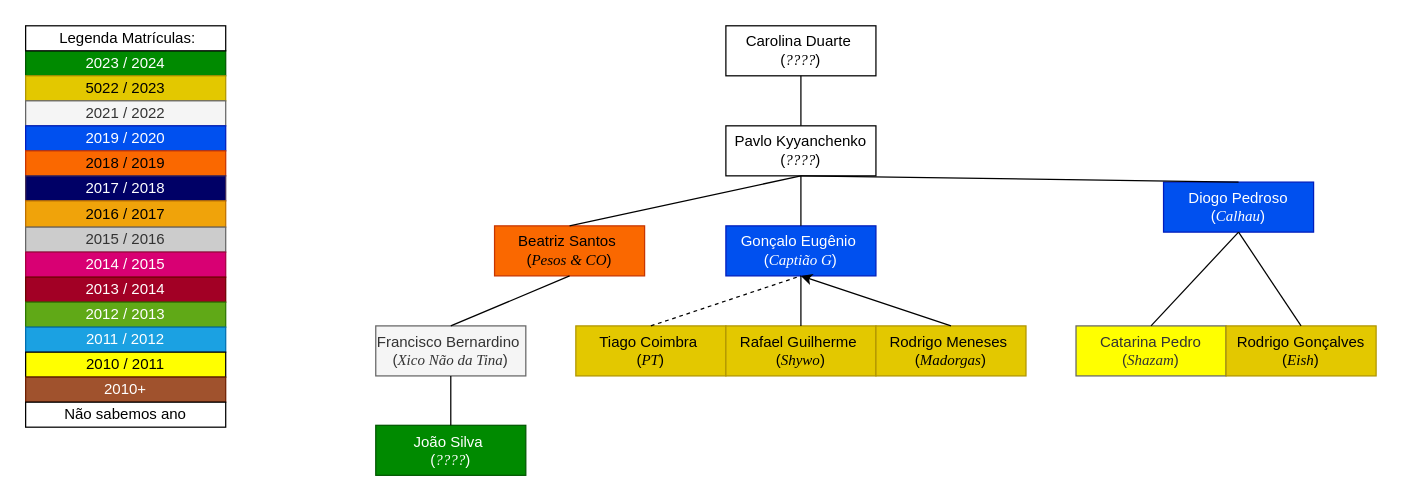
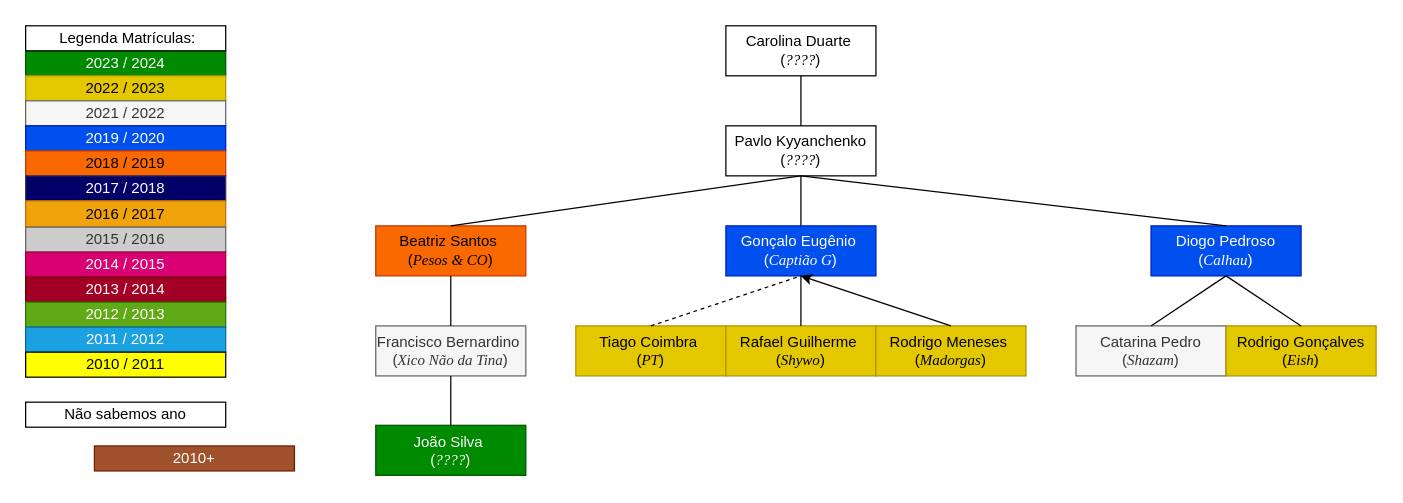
(126, 88) -> (126, 88)
(1238, 207) -> (1226, 251)
(569, 251) -> (451, 251)
(1151, 351) -> (1151, 351)
(126, 389) -> (194, 458)
